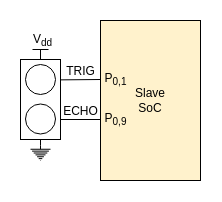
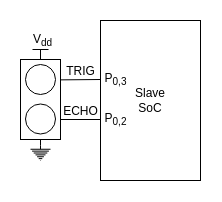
(116, 80) -> (116, 80)
(151, 101) -> (151, 101)
(116, 120) -> (116, 120)
